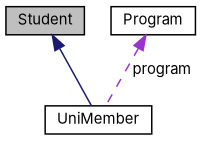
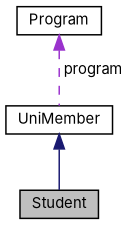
(76, 77) -> (59, 170)
